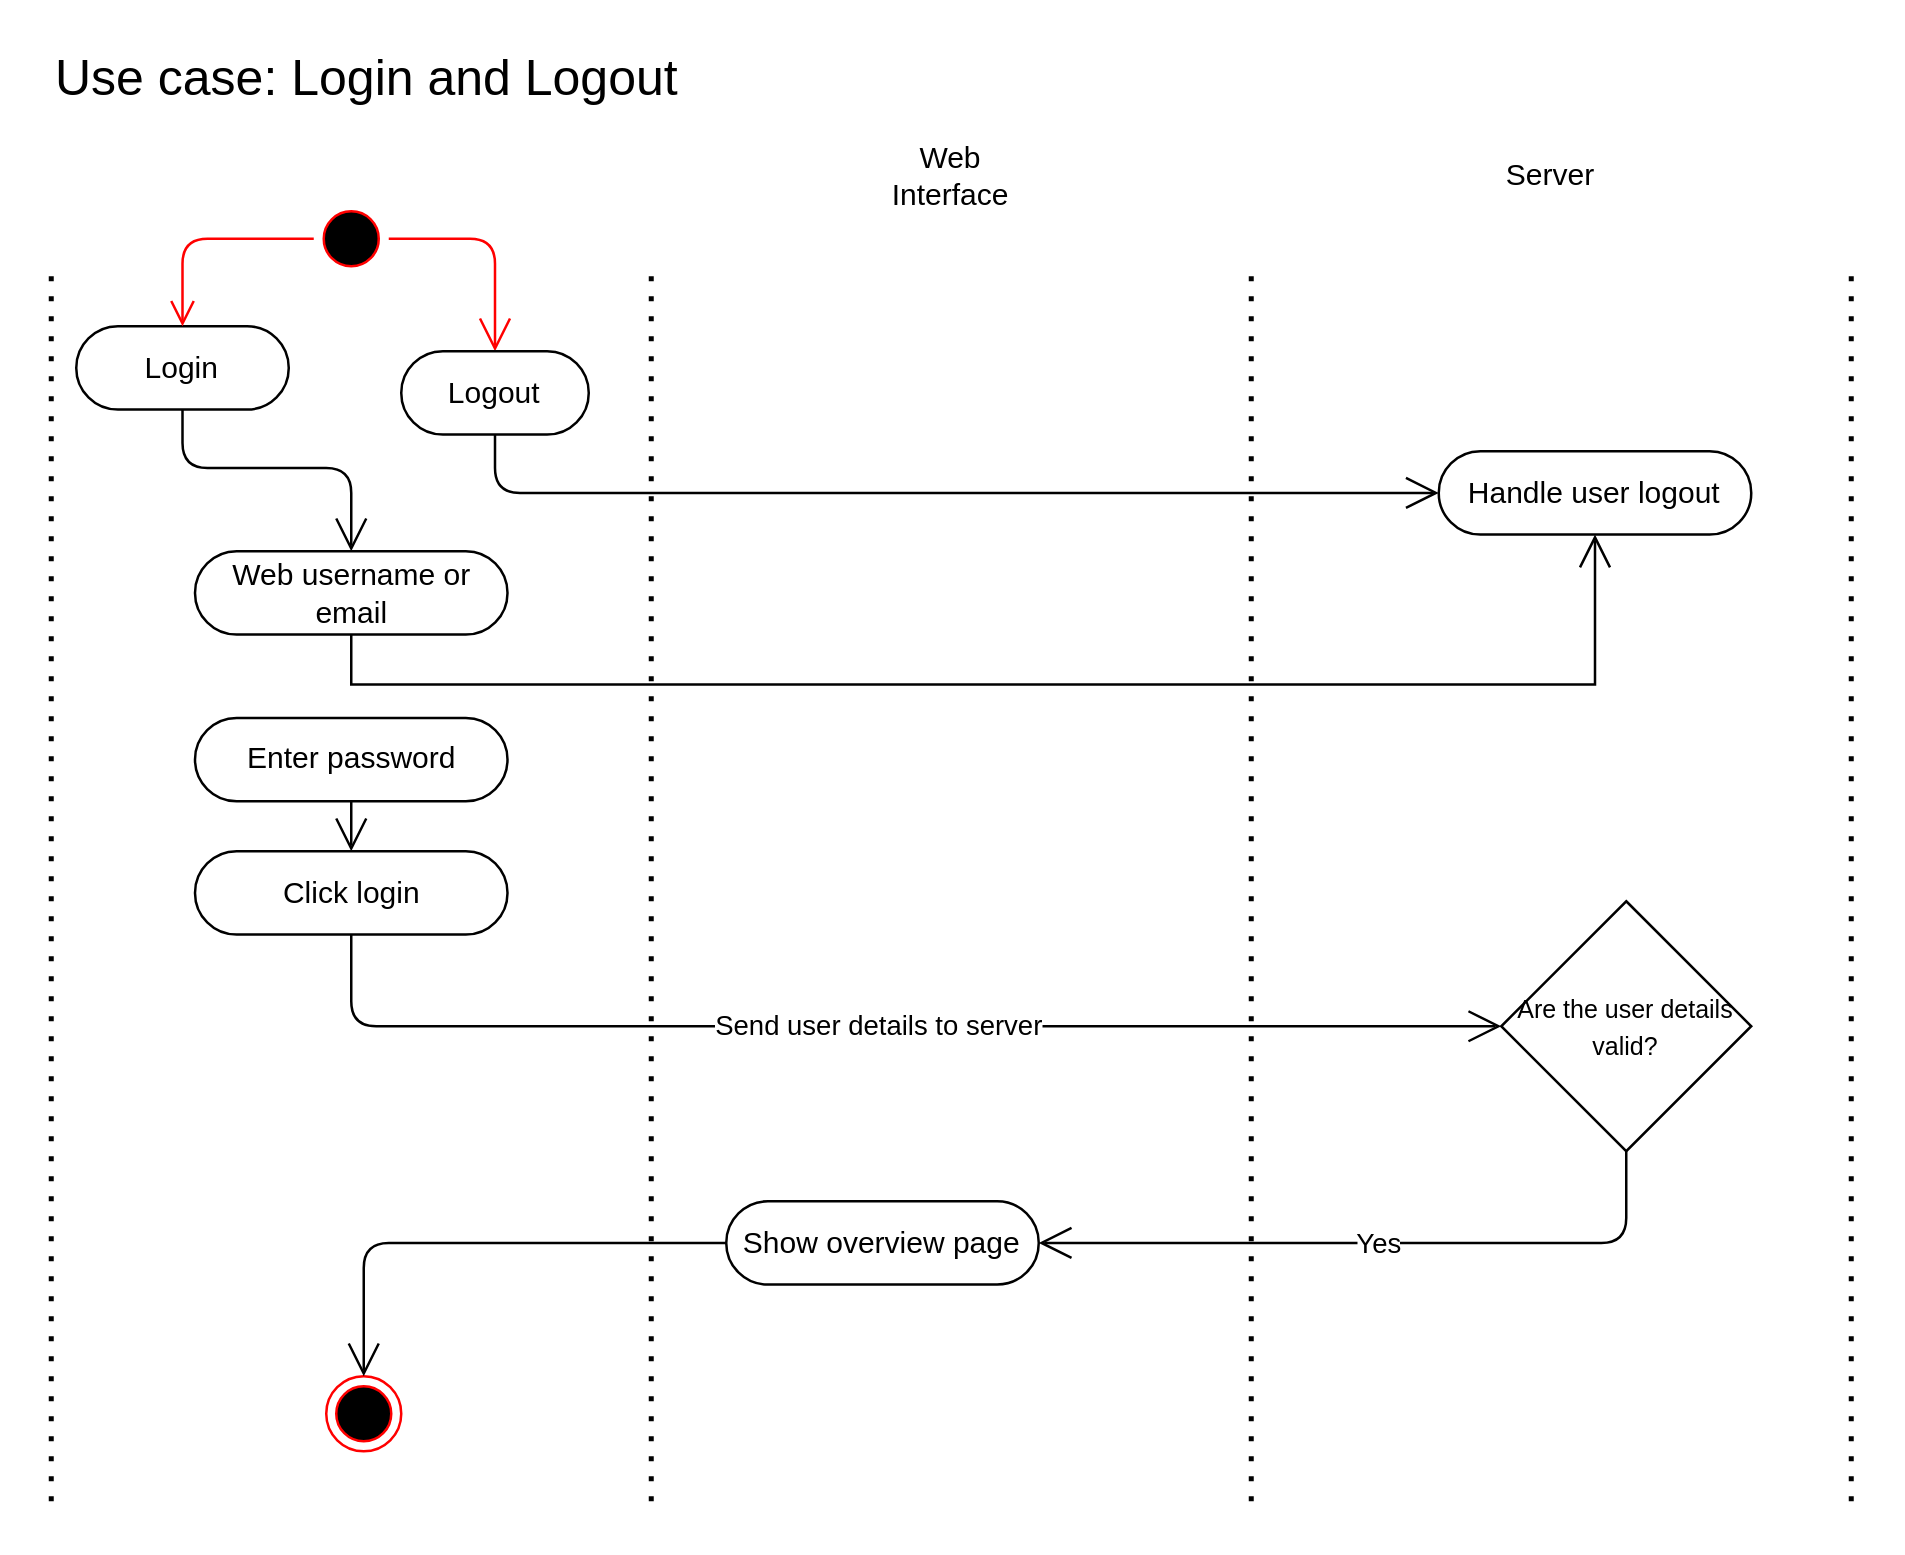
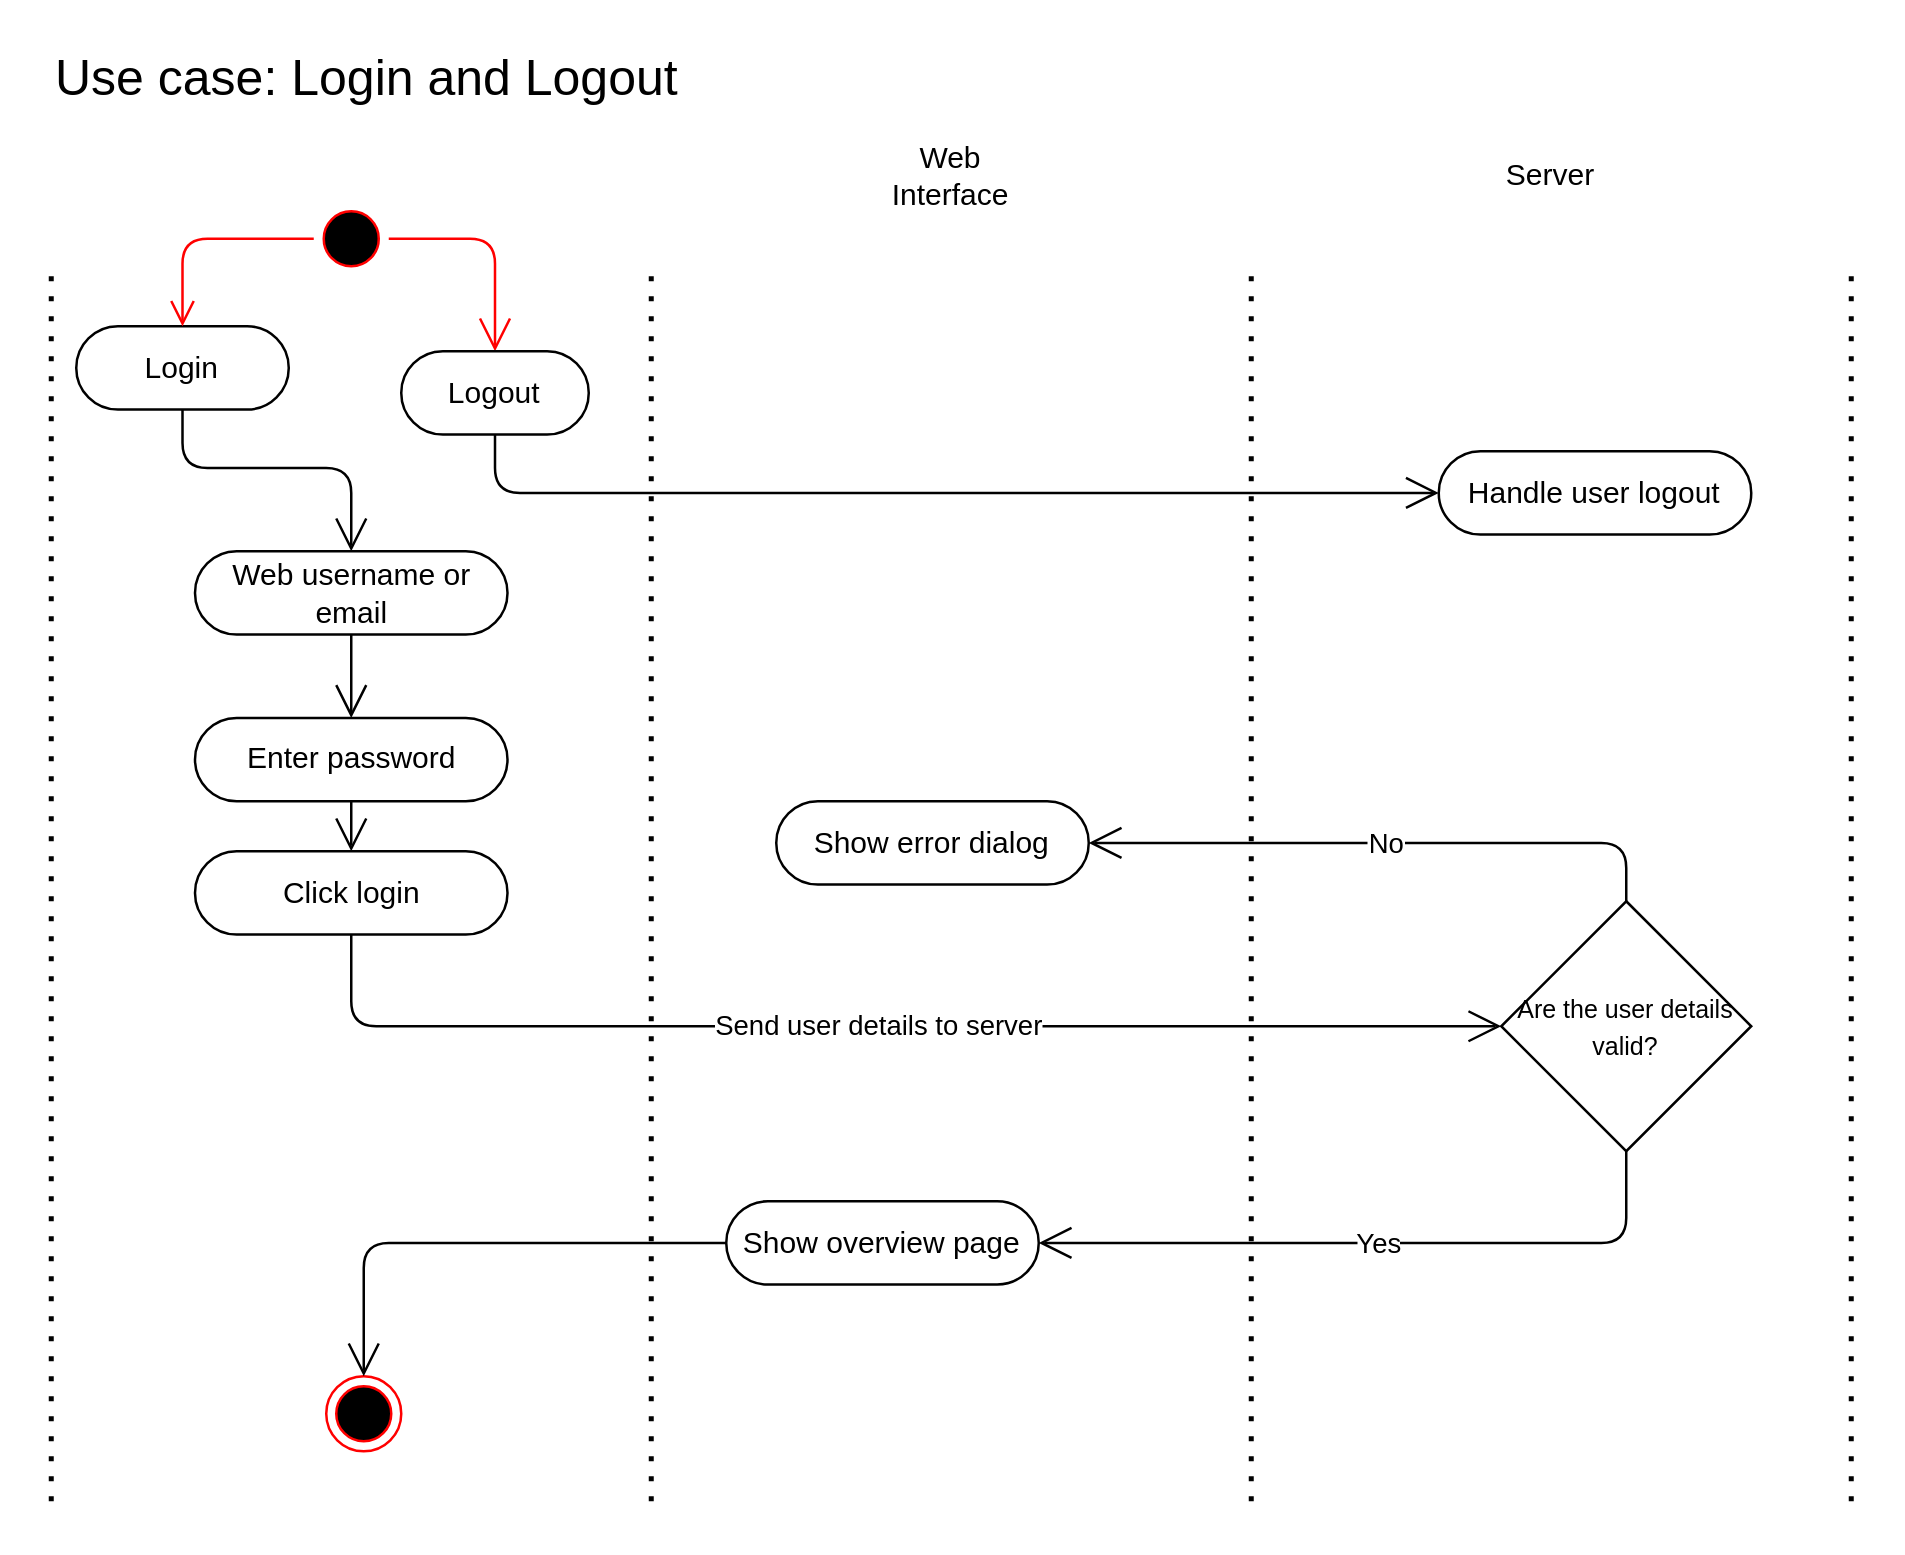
(951, 685) -> (351, 696)
none -> (933, 843)
none -> (1462, 843)
